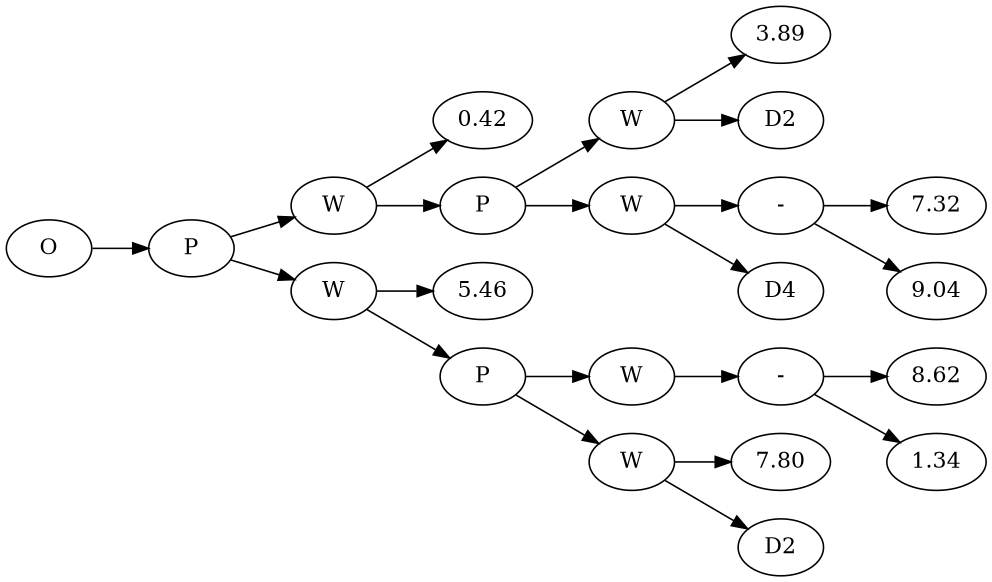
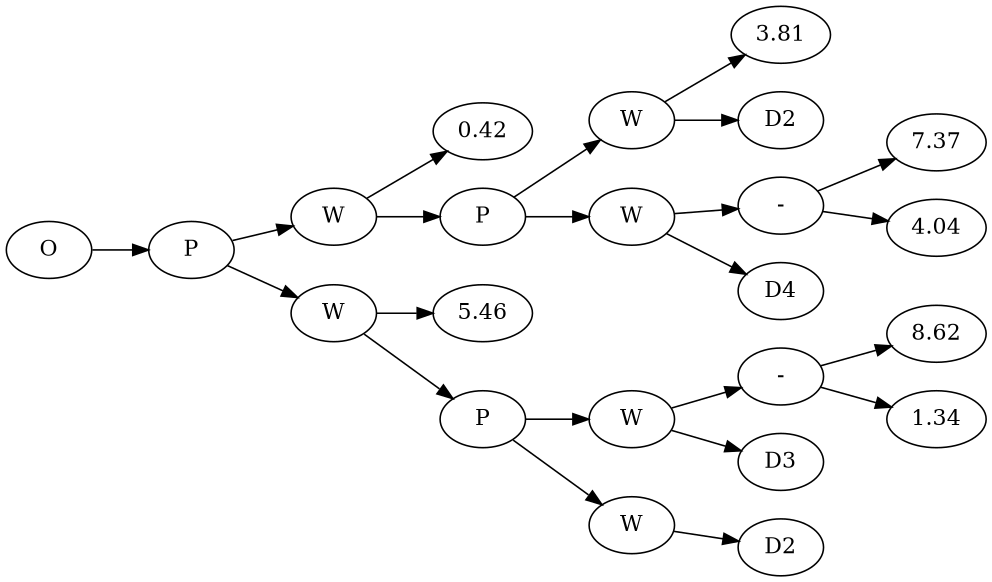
(781, 35) -> (781, 35)
(936, 206) -> (936, 142)
(936, 291) -> (936, 228)
(781, 462) -> none
none -> (781, 462)
